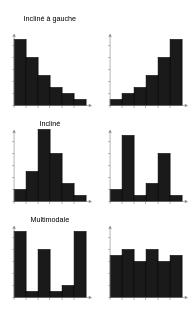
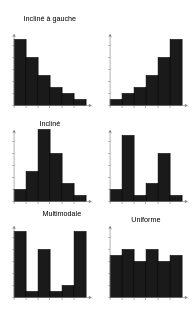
(50, 219) -> (62, 213)
none -> (146, 219)
